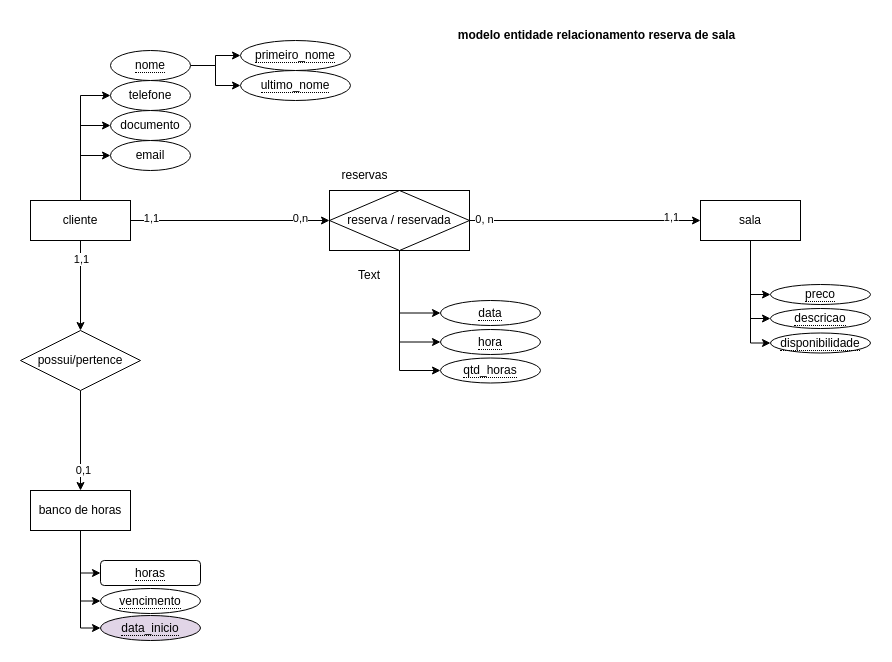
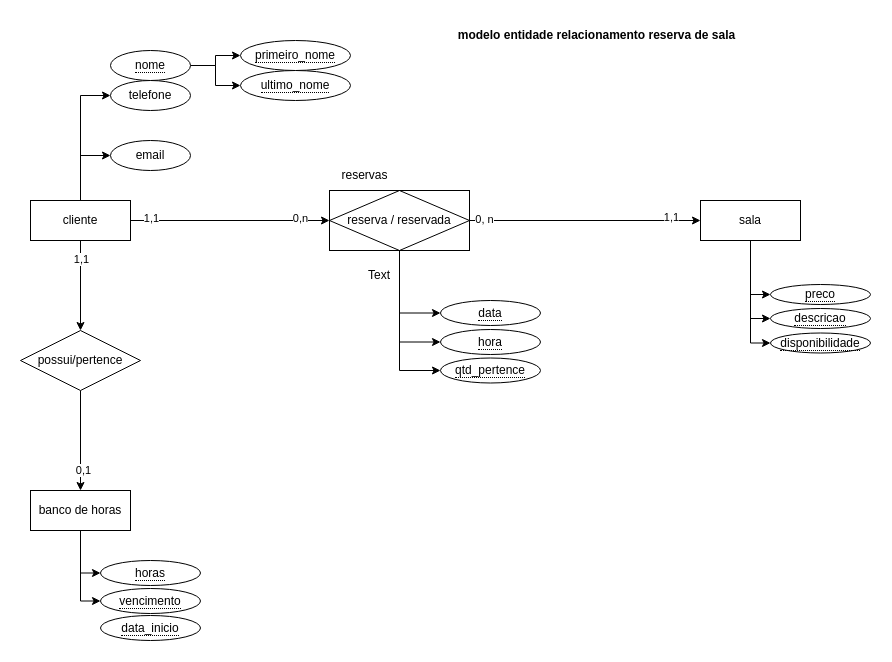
(93, 126) -> none
(151, 126) -> none
(370, 276) -> (380, 276)
(491, 371) -> (491, 371)
(151, 573) -> (151, 573)
(81, 622) -> none
(151, 628) -> (151, 628)
